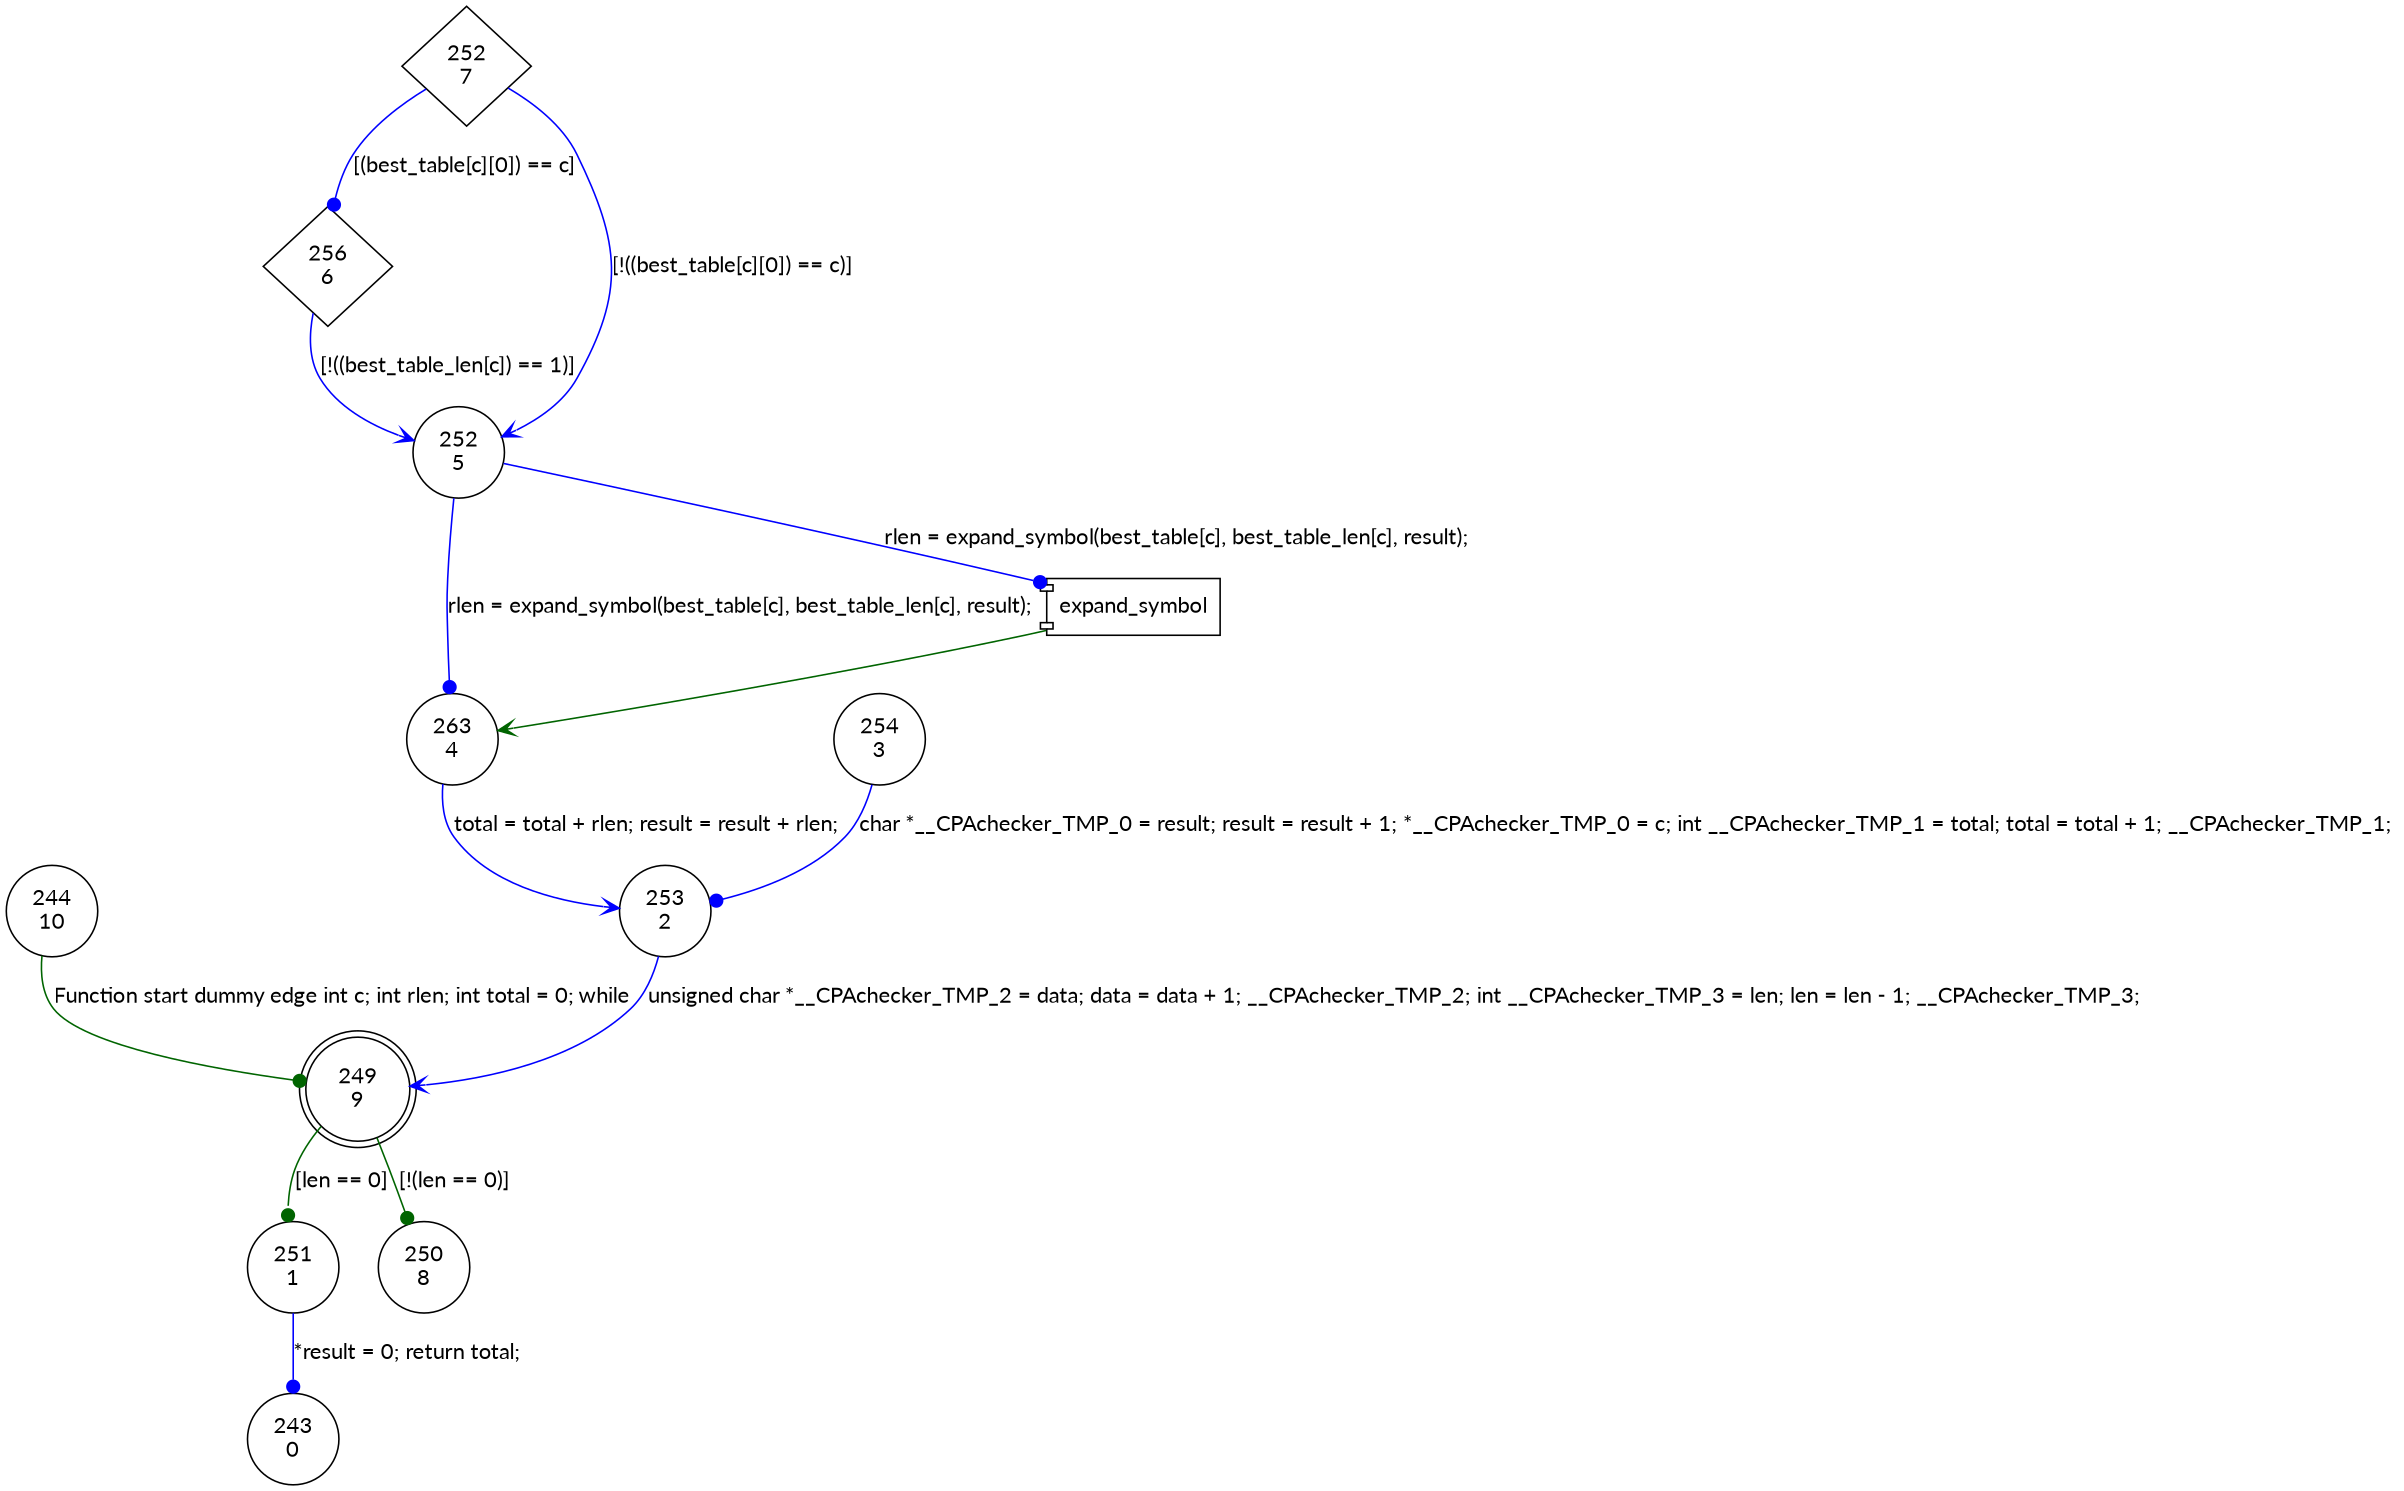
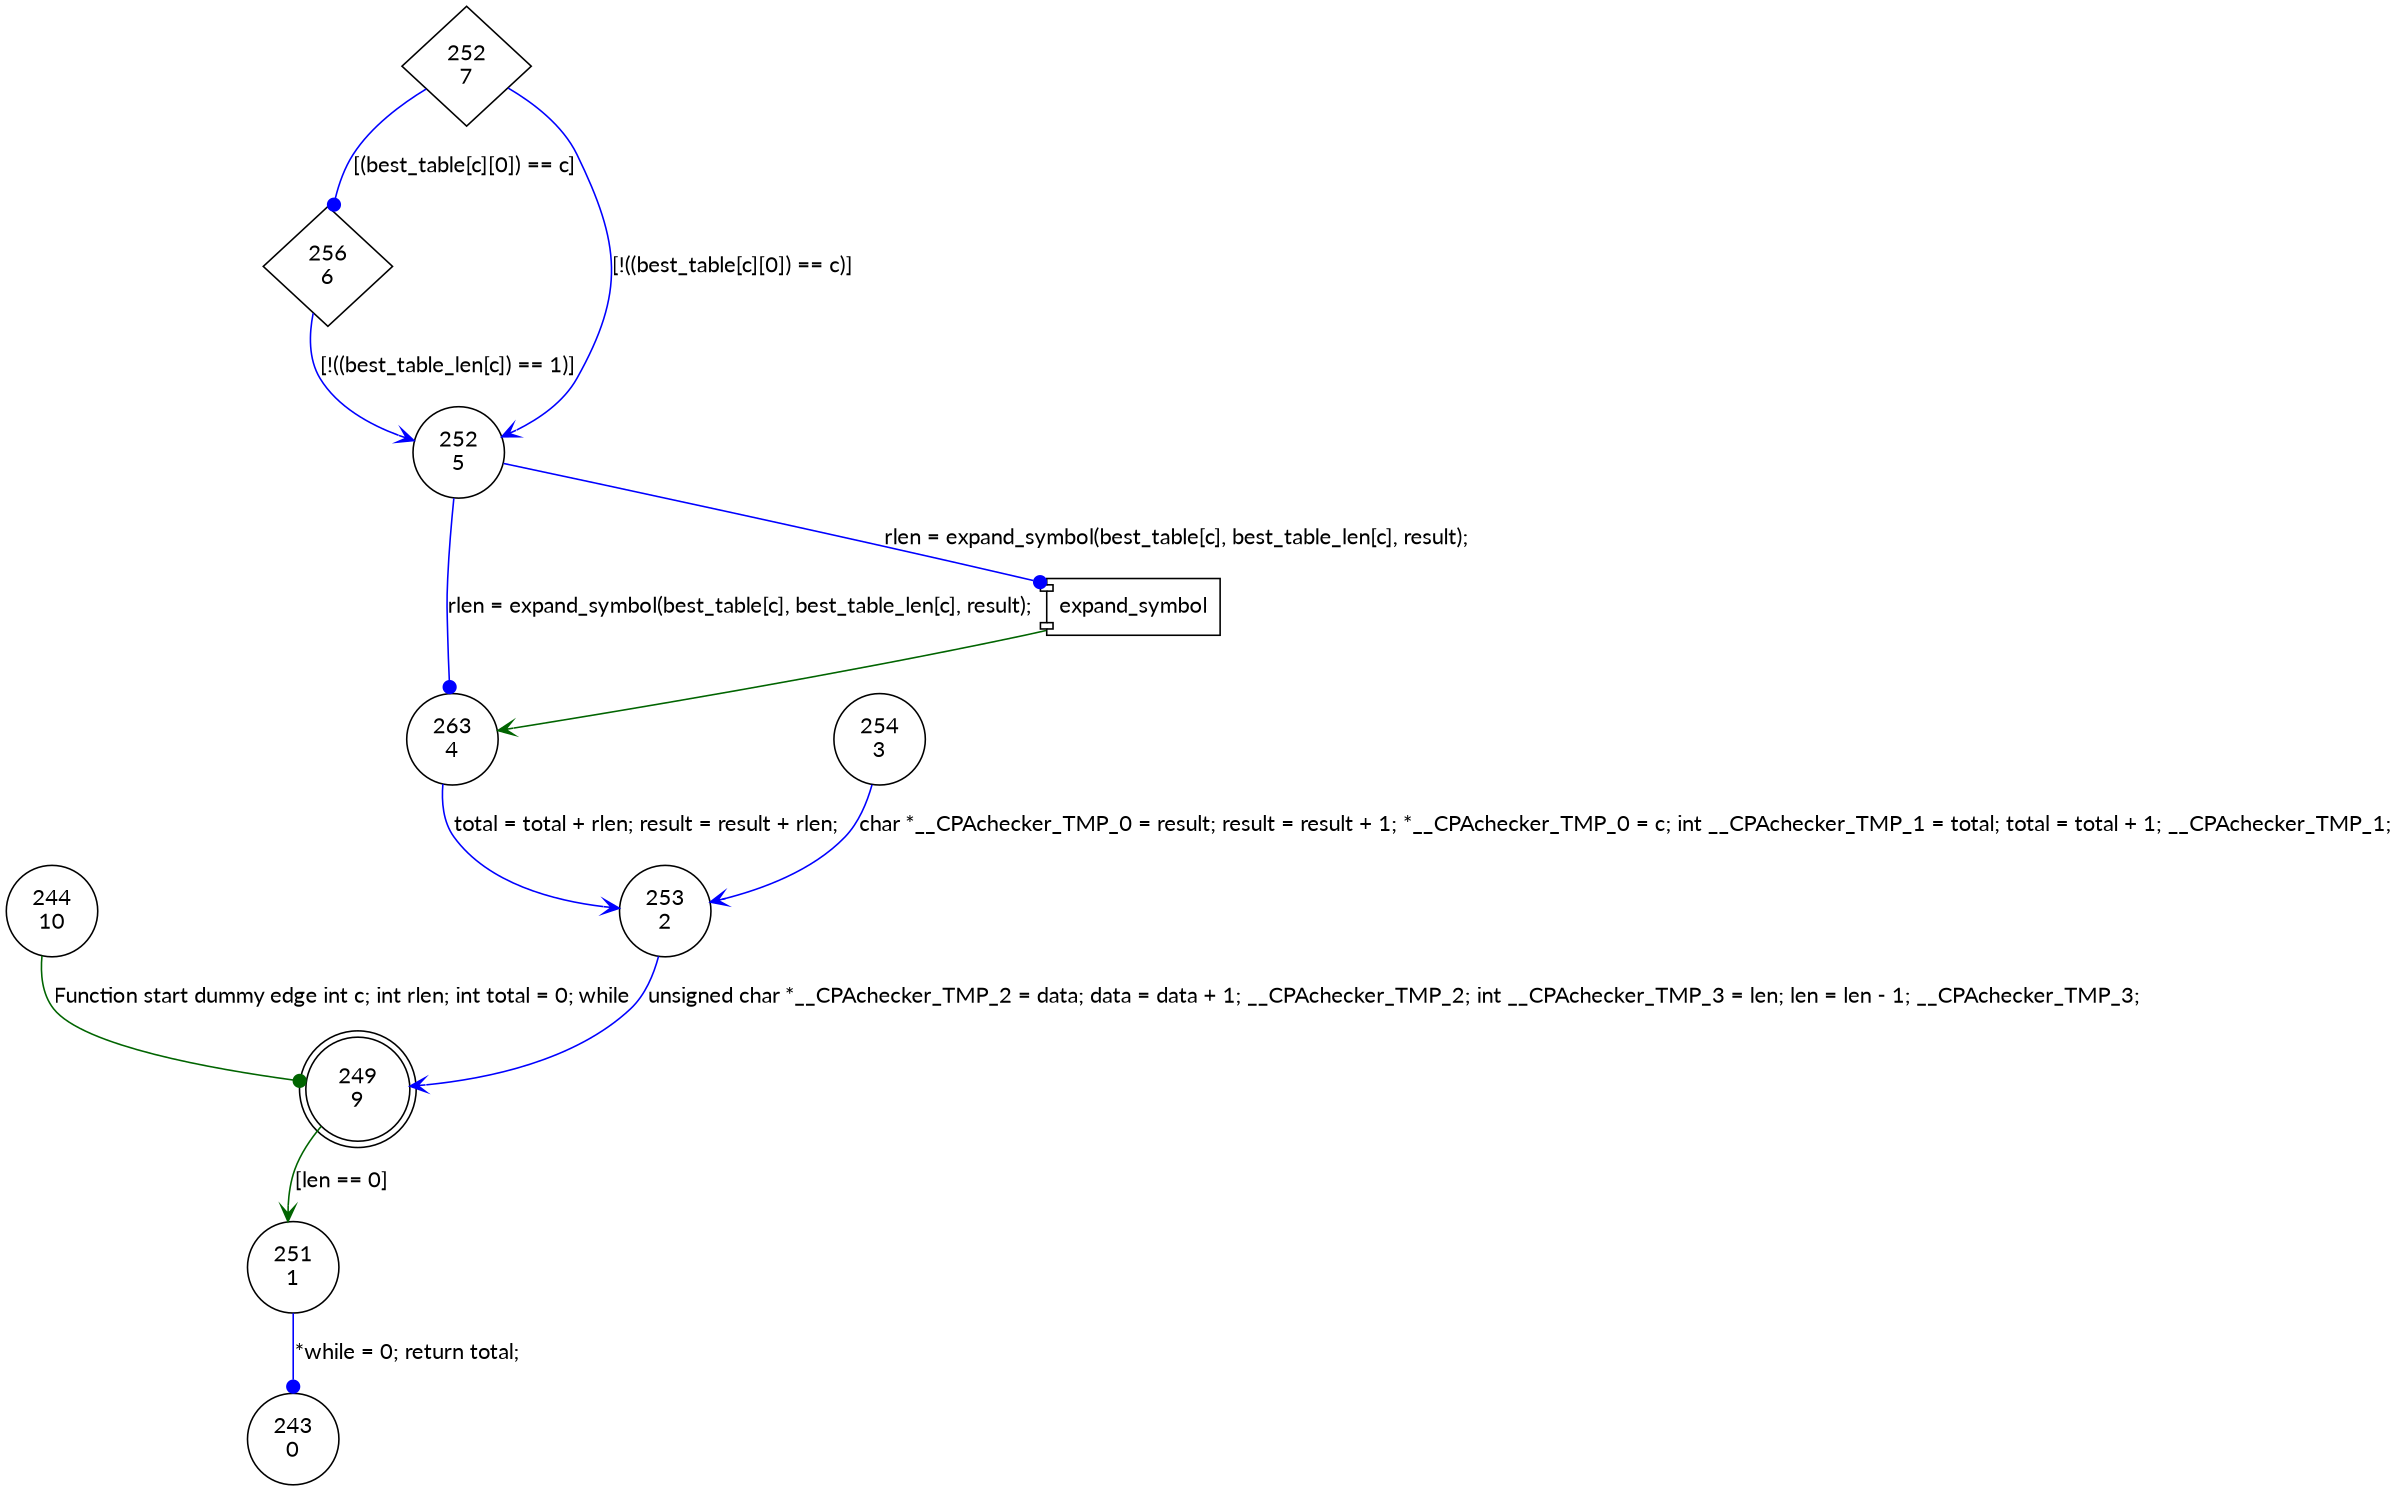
(814, 862) -> (814, 862)
(297, 1163) -> (297, 1163)
(424, 1267) -> none
(407, 1353) -> (407, 1353)
